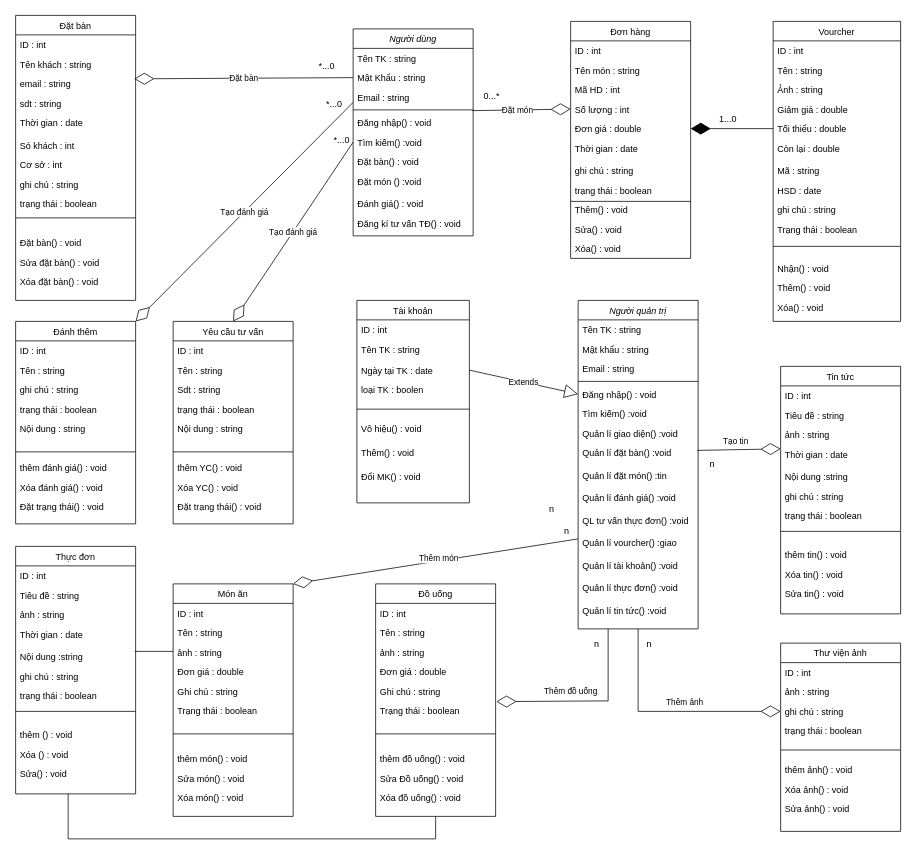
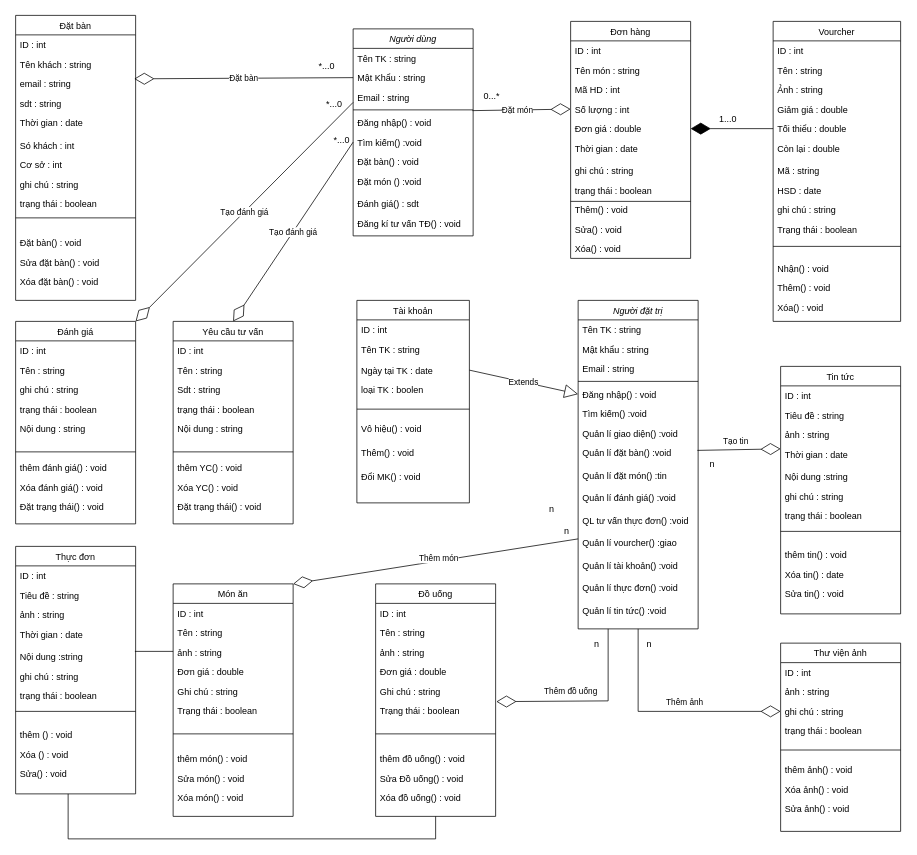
(393, 204) -> (391, 204)
(638, 311) -> (638, 311)
(75, 332) -> (75, 332)
(818, 575) -> (819, 575)
